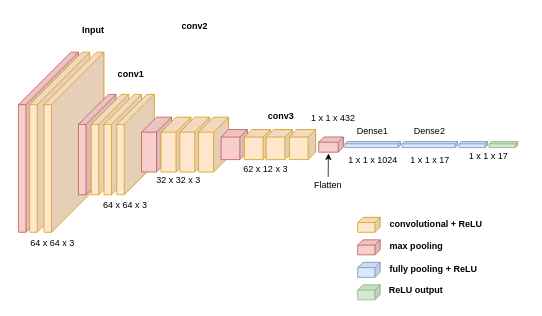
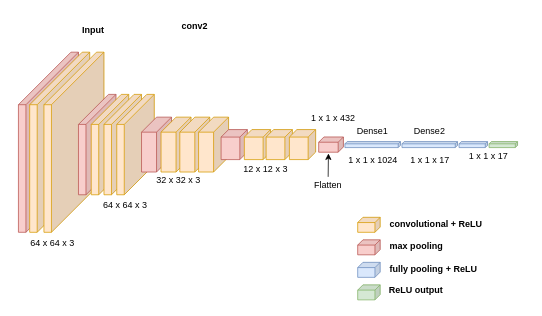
(131, 74) -> none
(281, 116) -> none
(266, 169) -> (266, 169)
